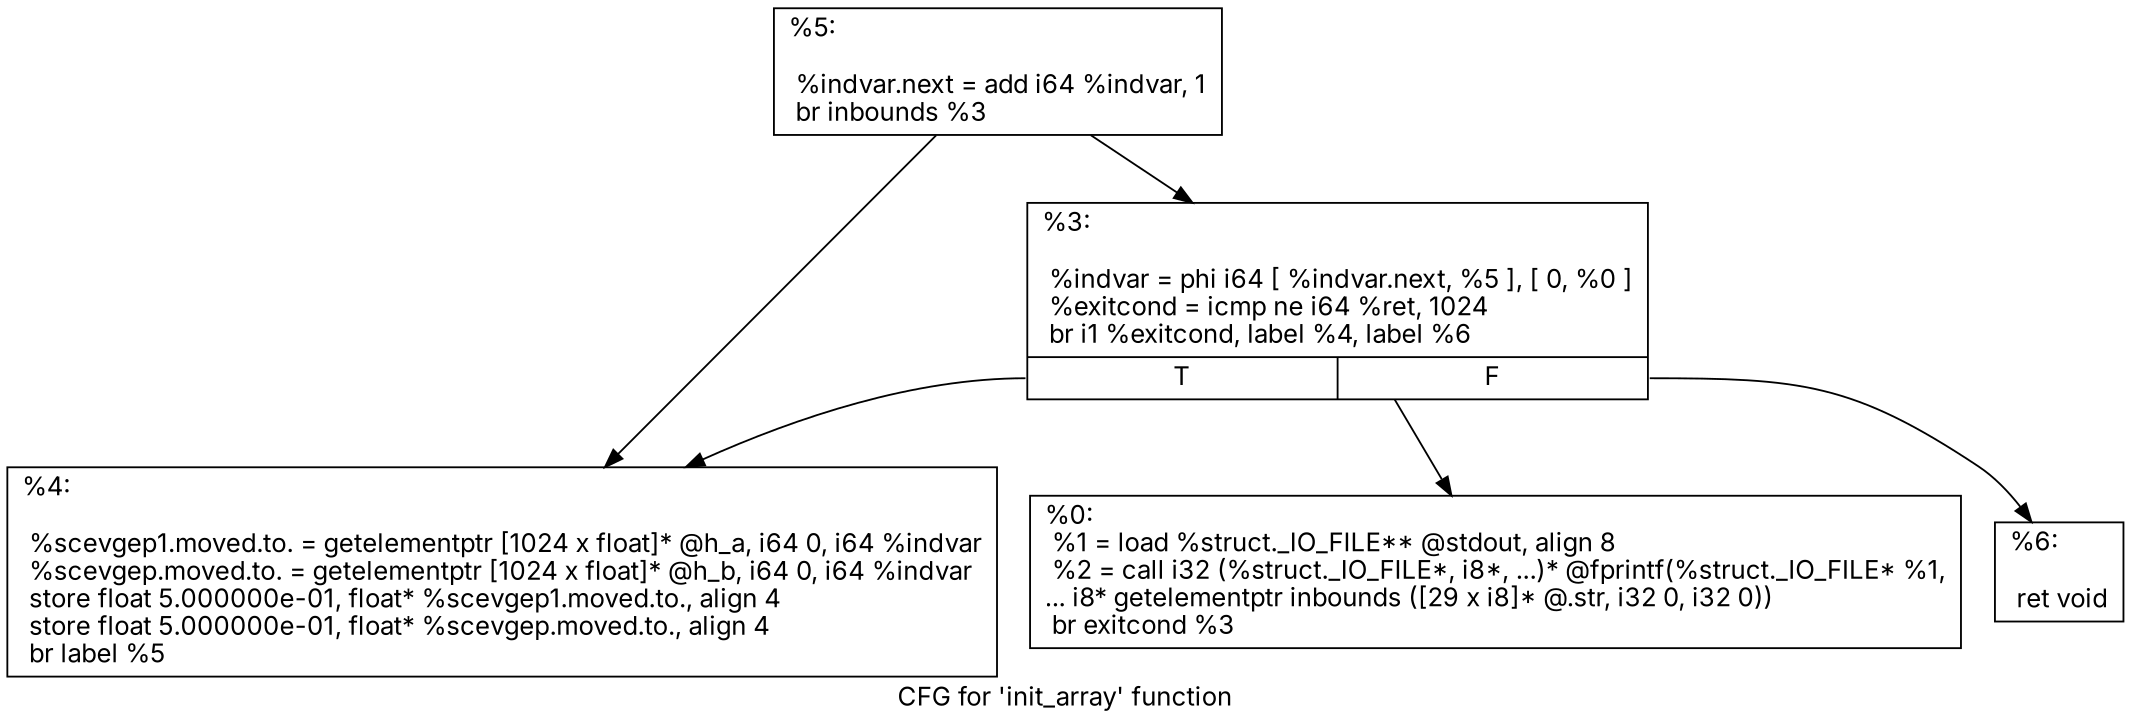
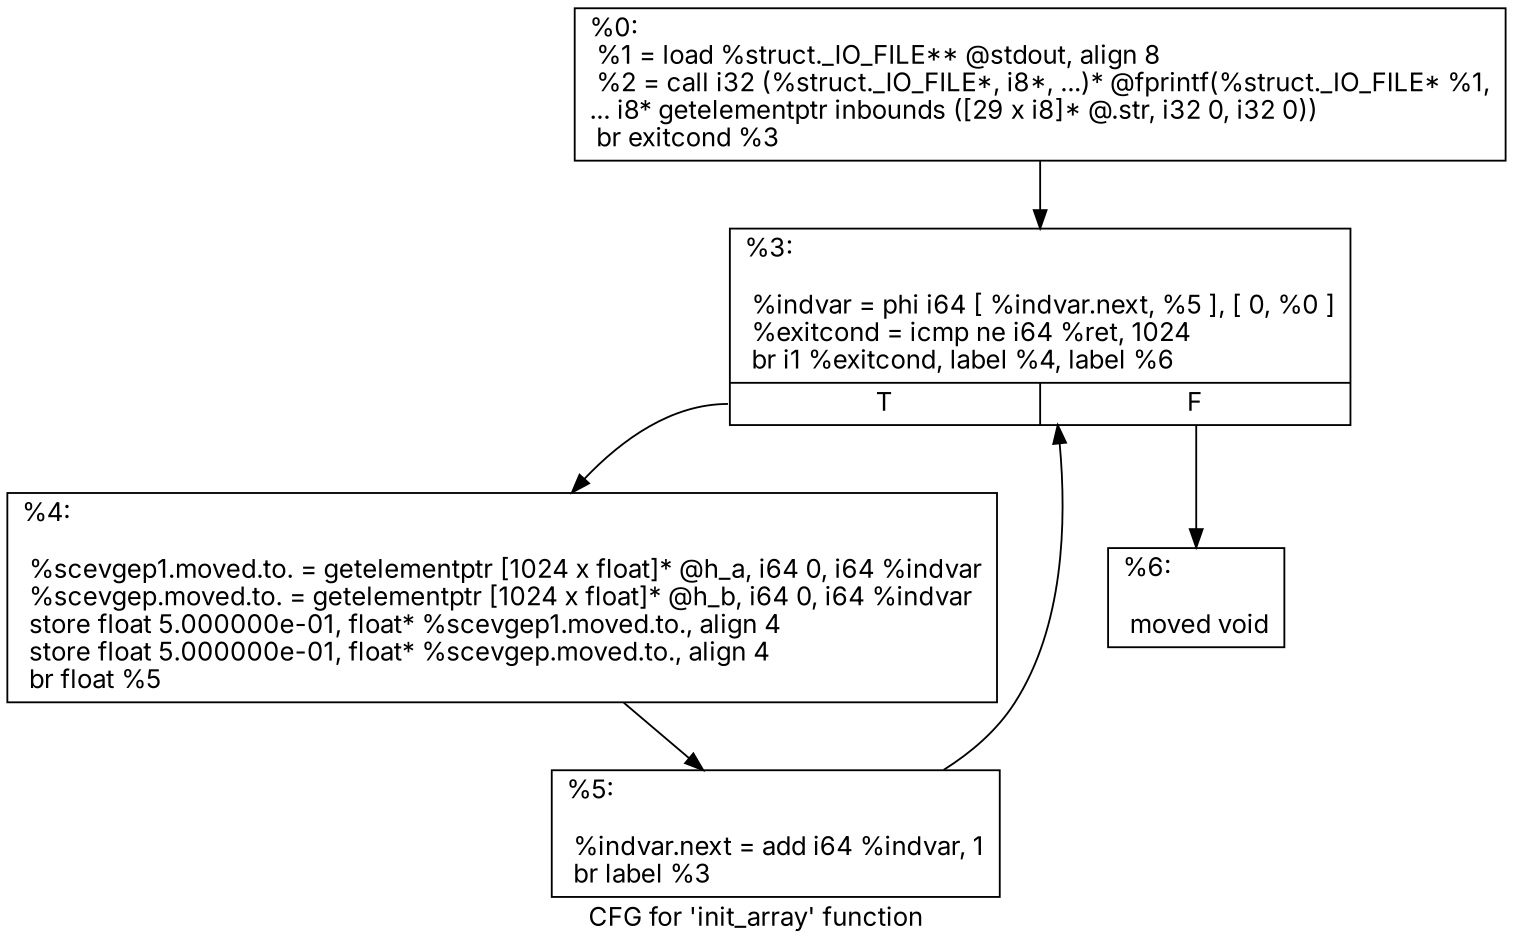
(889, 113) -> (639, 875)
(777, 295) -> (656, 730)
(1418, 439) -> (1040, 186)
(2059, 599) -> (1196, 625)
(95, 655) -> (92, 680)
